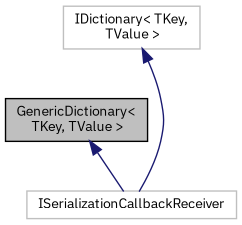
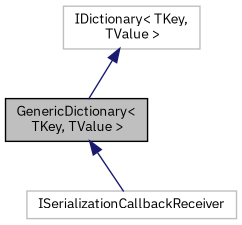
(163, 128) -> (100, 80)
